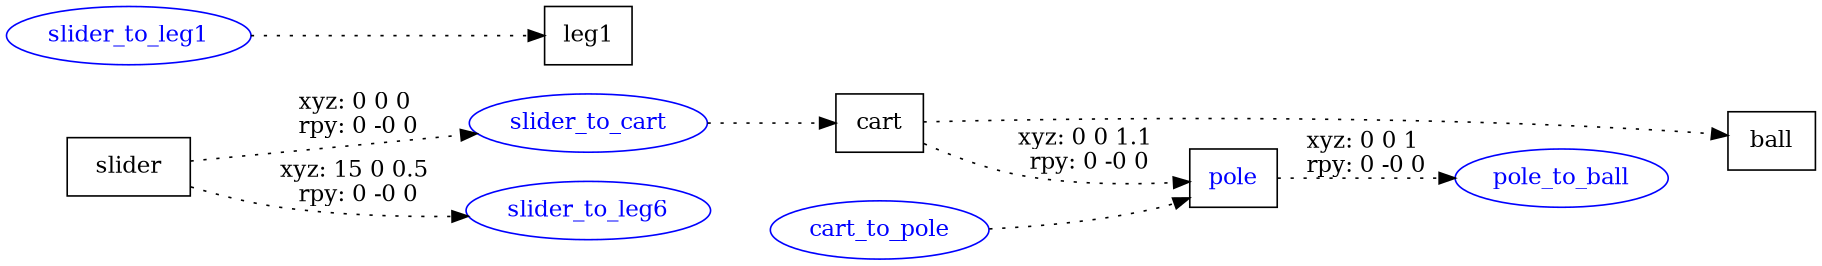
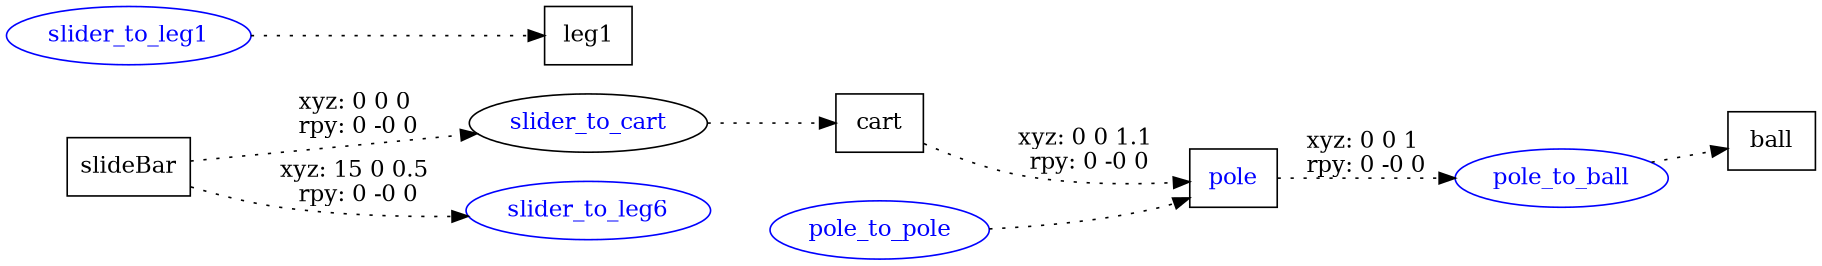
(1318, 119) -> (1681, 157)
(588, 123) -> (588, 123)
(129, 167) -> (129, 167)
(880, 230) -> (880, 230)
